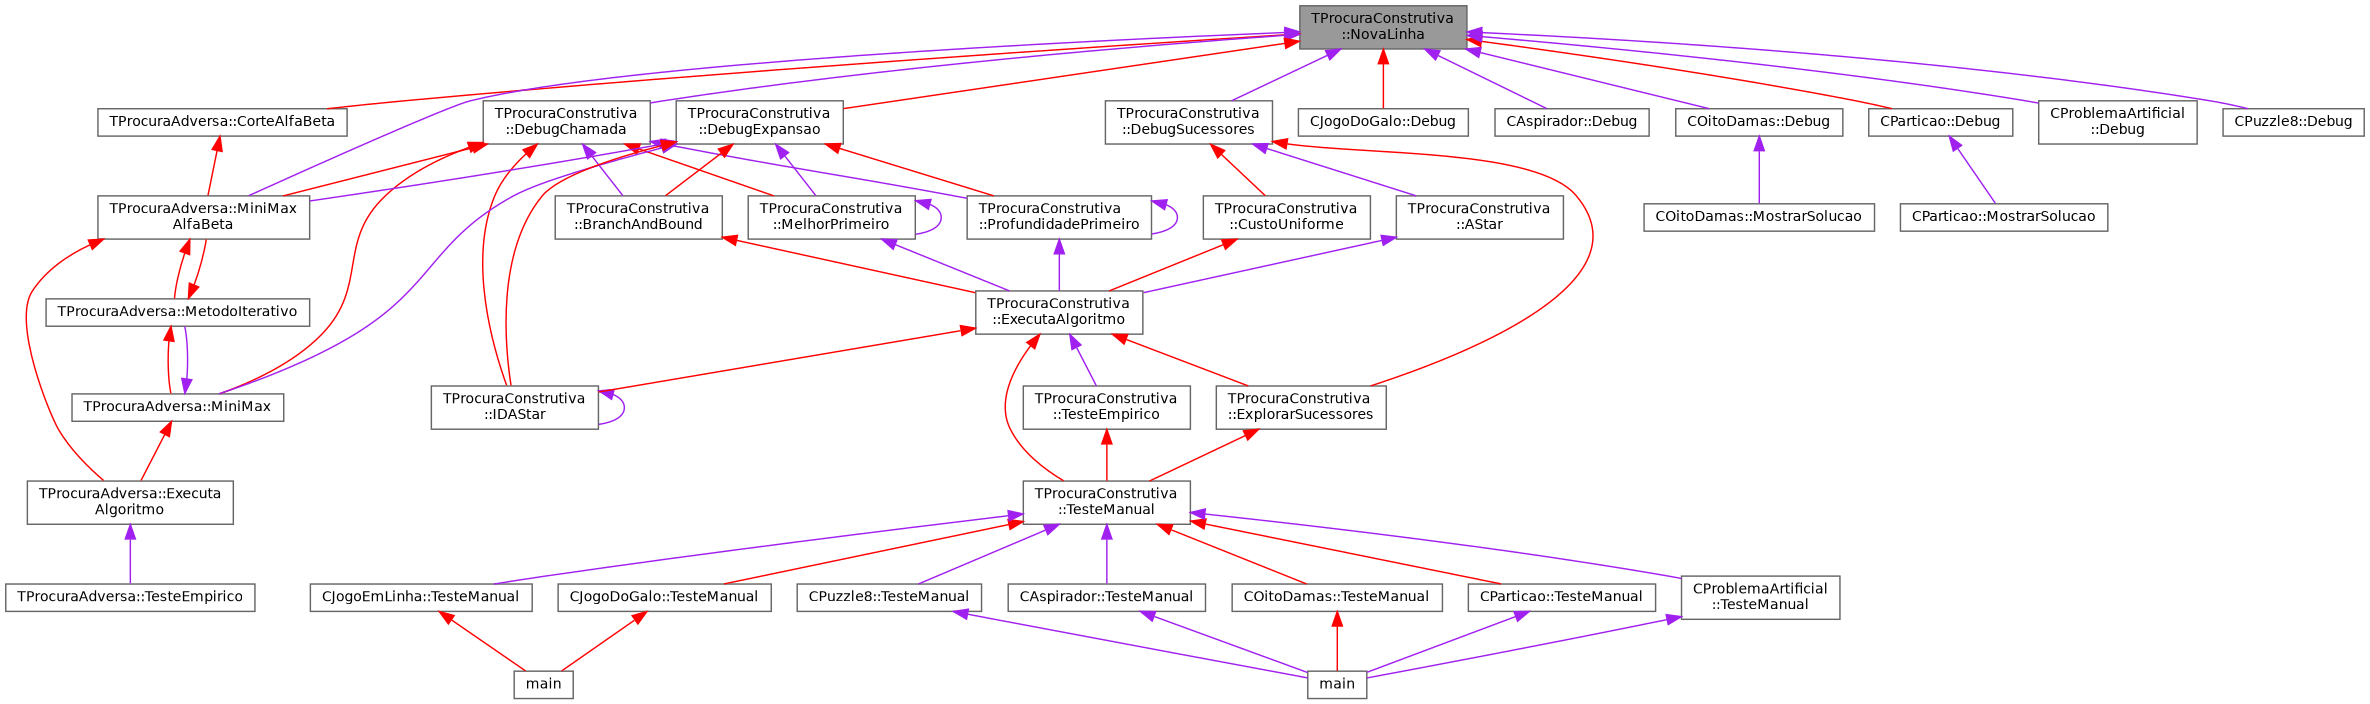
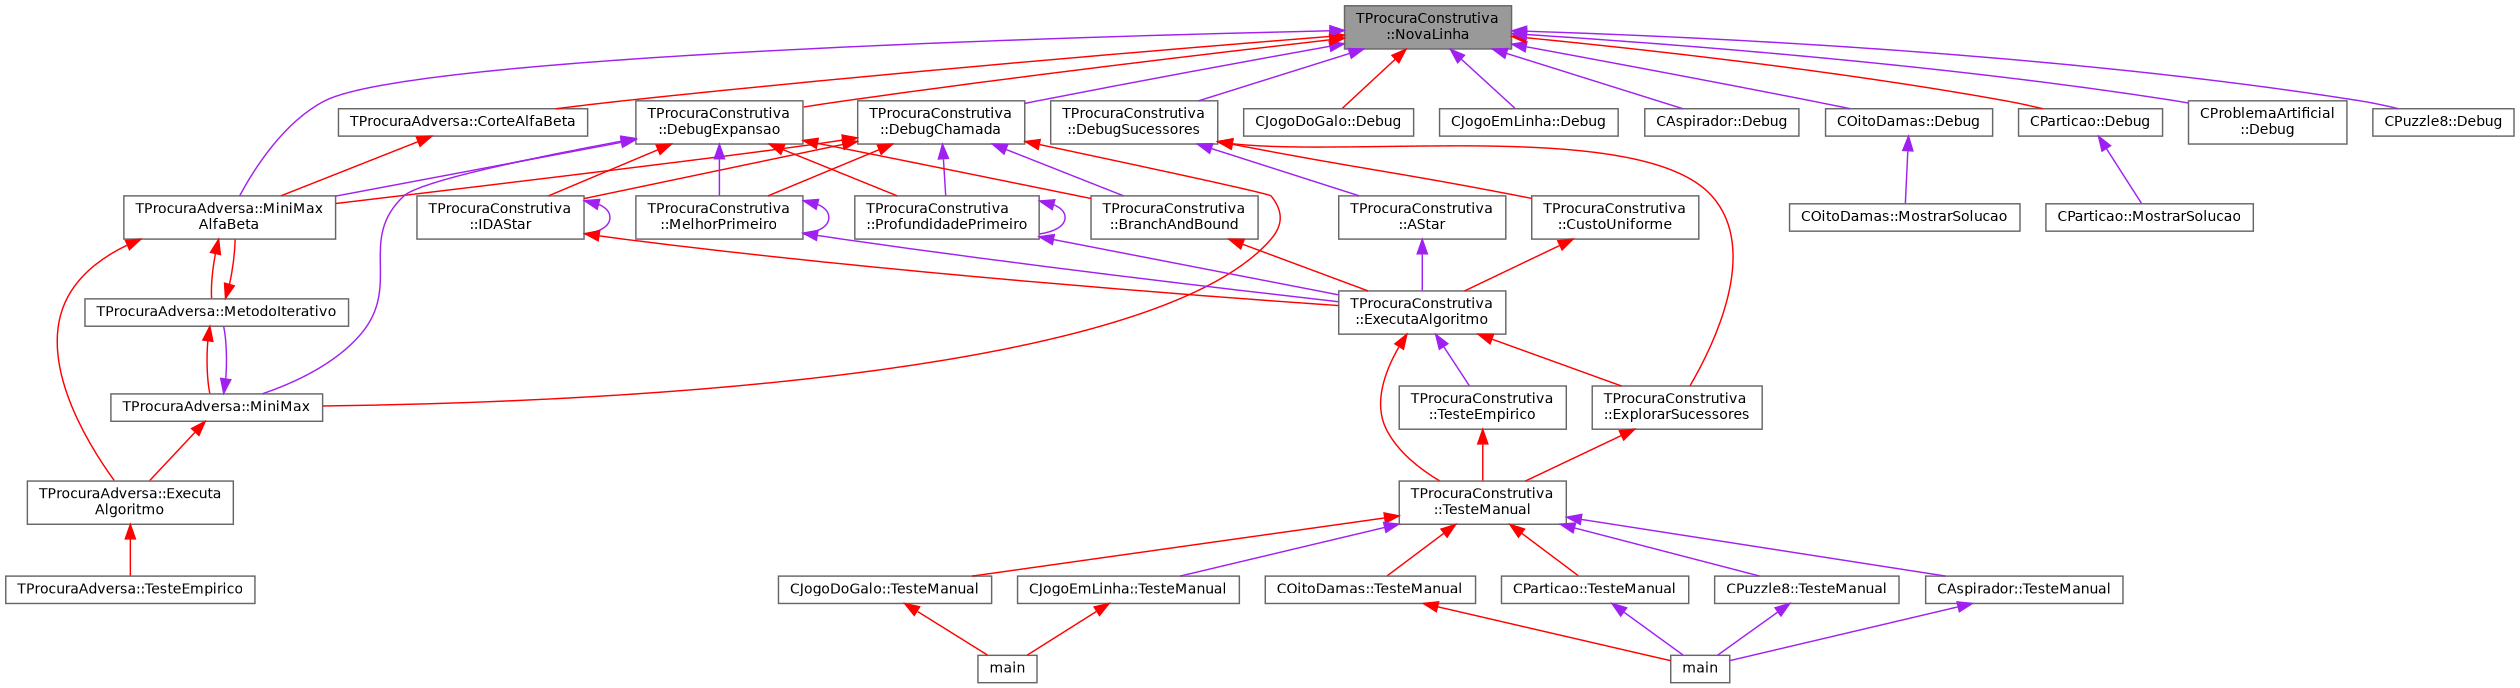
none -> (1529, 122)
(780, 361) -> (968, 276)
(130, 561) -> (130, 557)
(1761, 598) -> none
